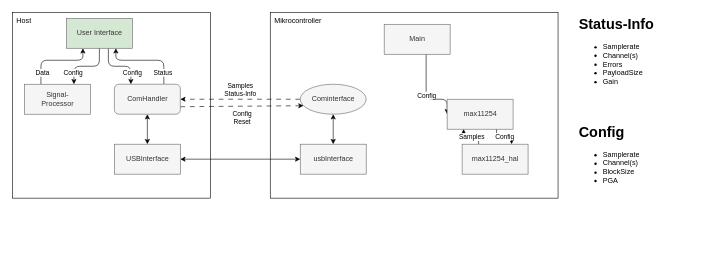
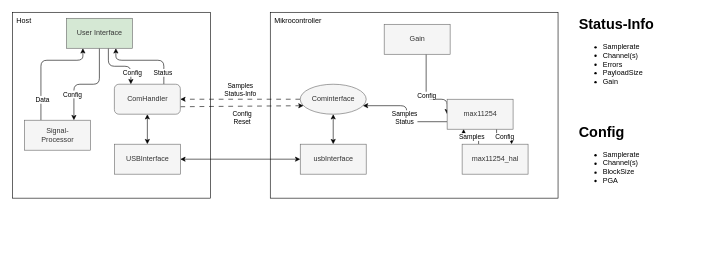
(418, 39) -> (418, 39)
(57, 99) -> (57, 135)
none -> (407, 115)
